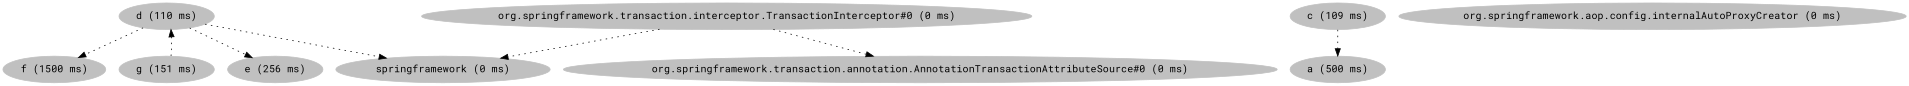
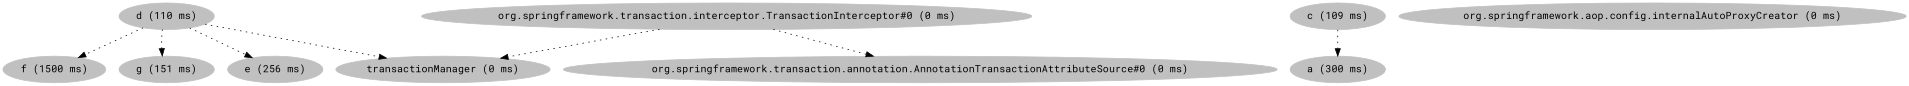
(172, 46) -> (162, 39)
(443, 69) -> (443, 69)
(1338, 69) -> (1338, 69)
